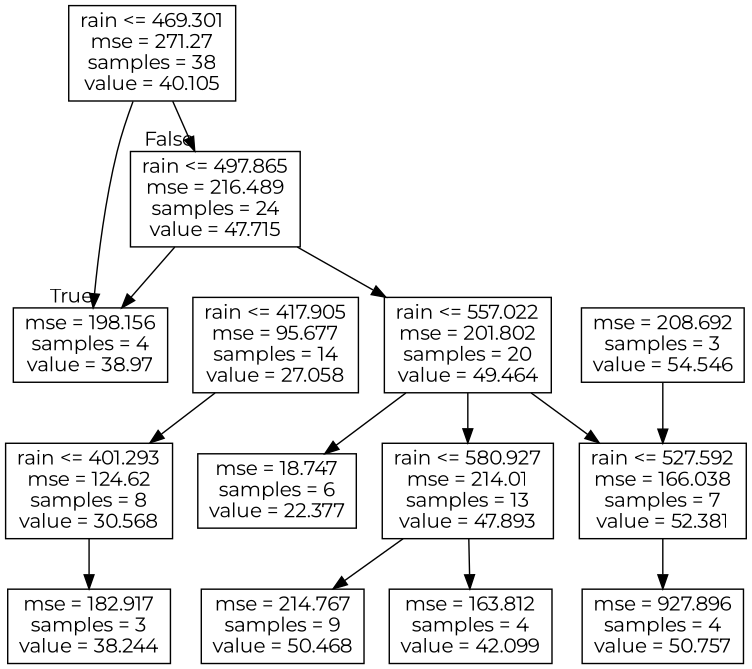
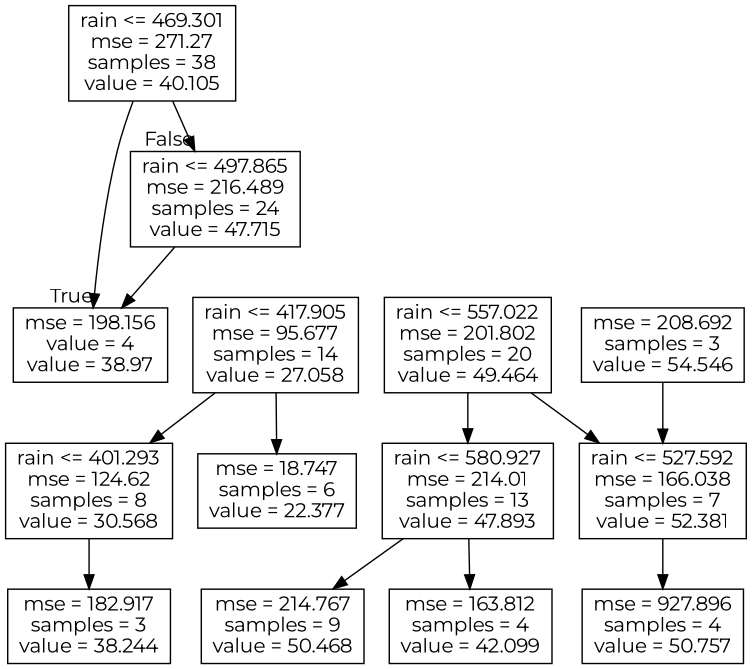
(335, 268) -> none
(90, 345) -> (90, 345)
(371, 419) -> (276, 416)
